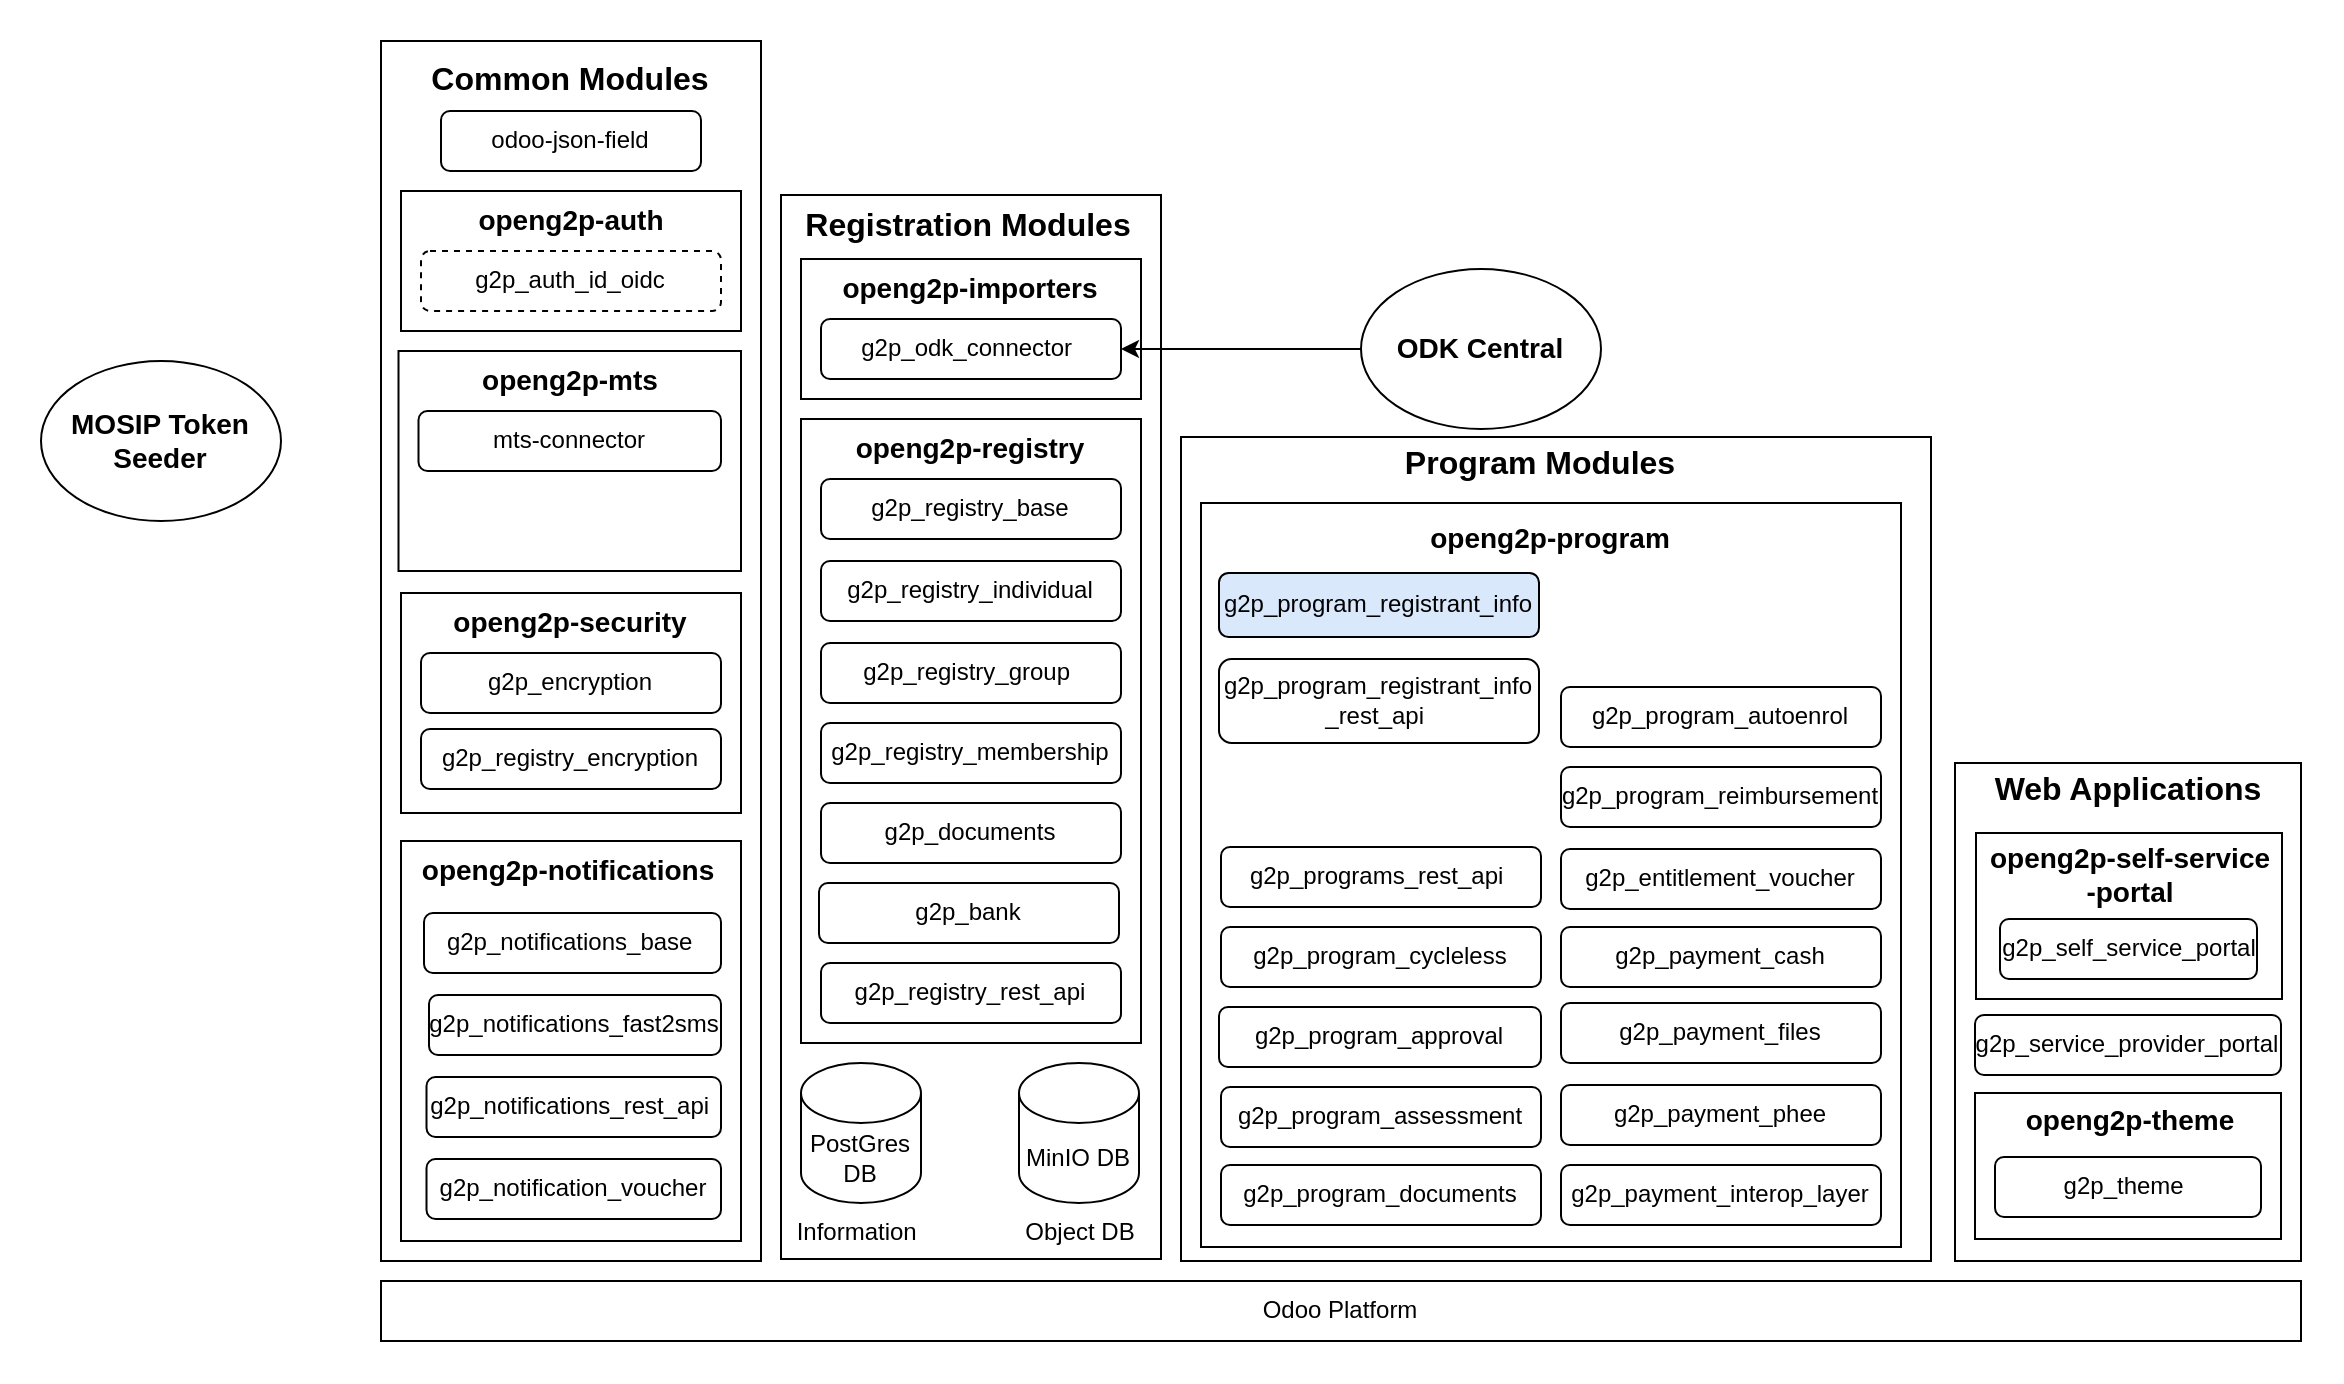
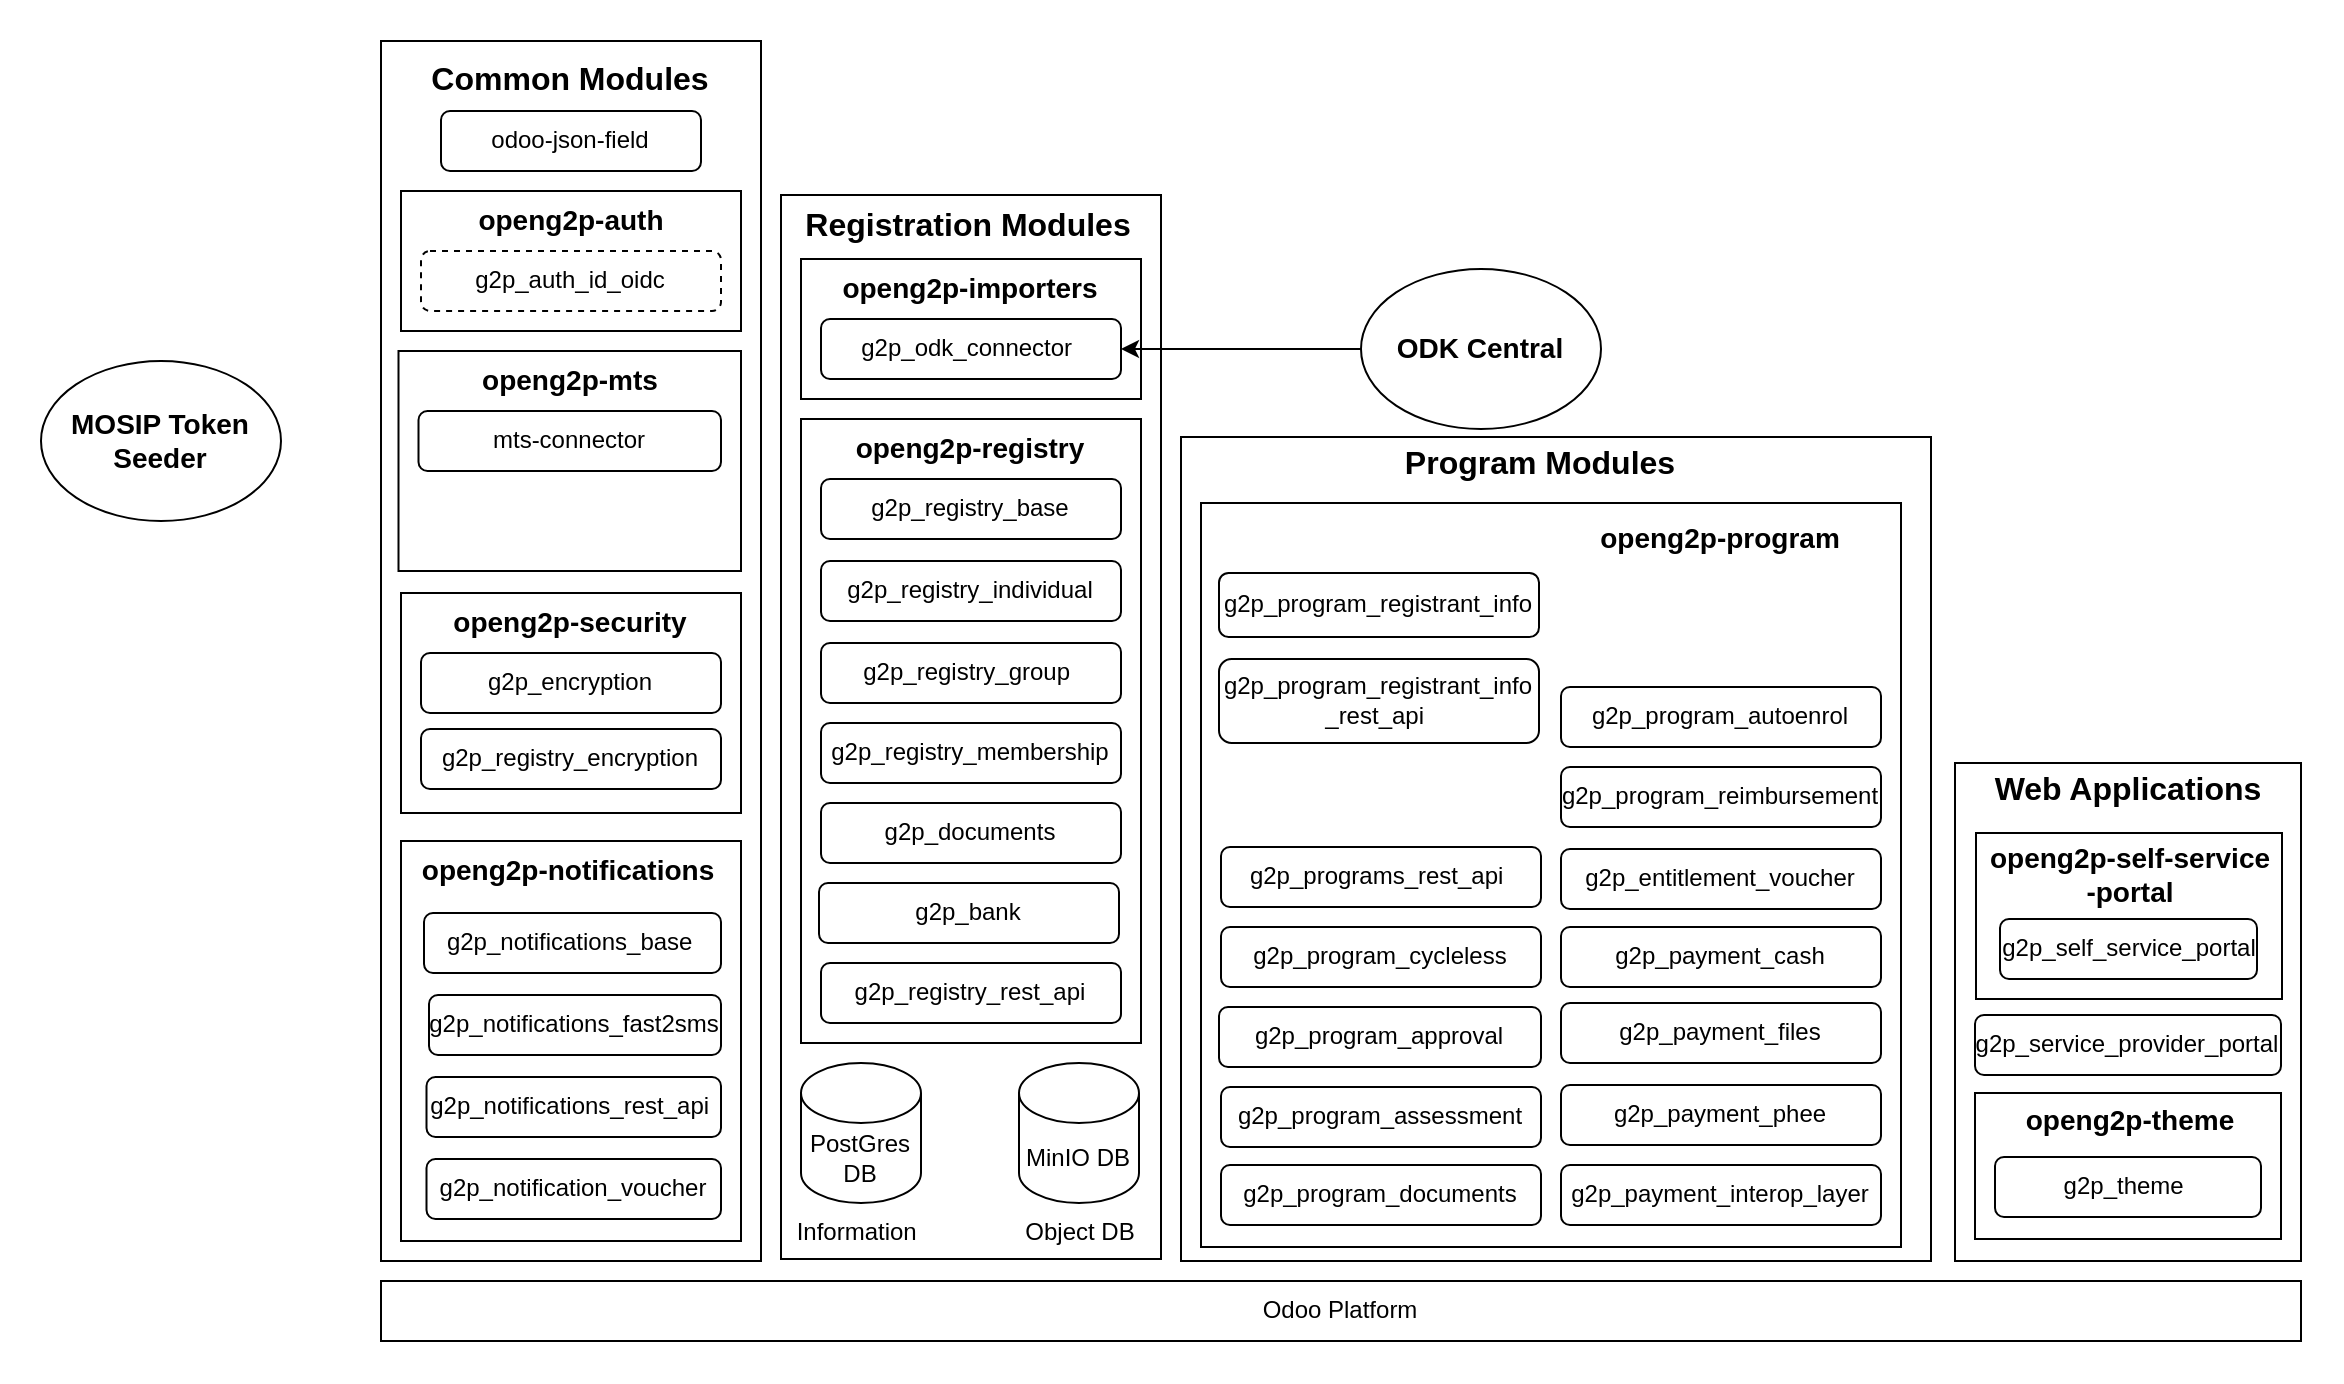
(1551, 539) -> (1721, 539)
(1379, 605) -> (1379, 605)
